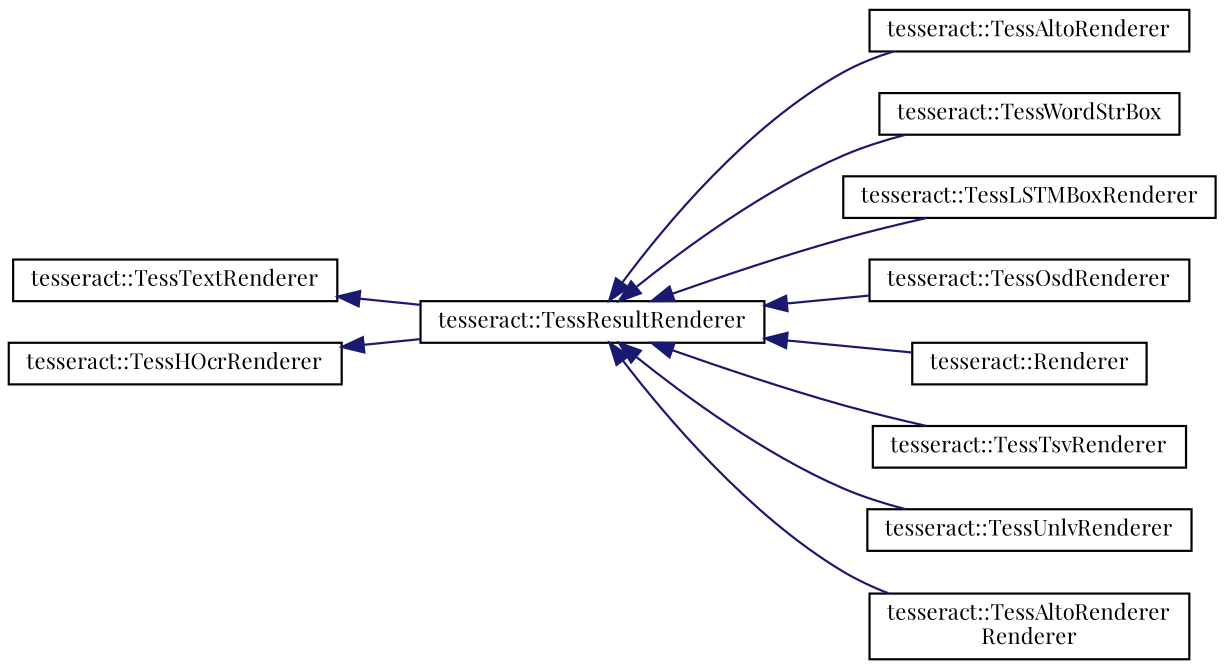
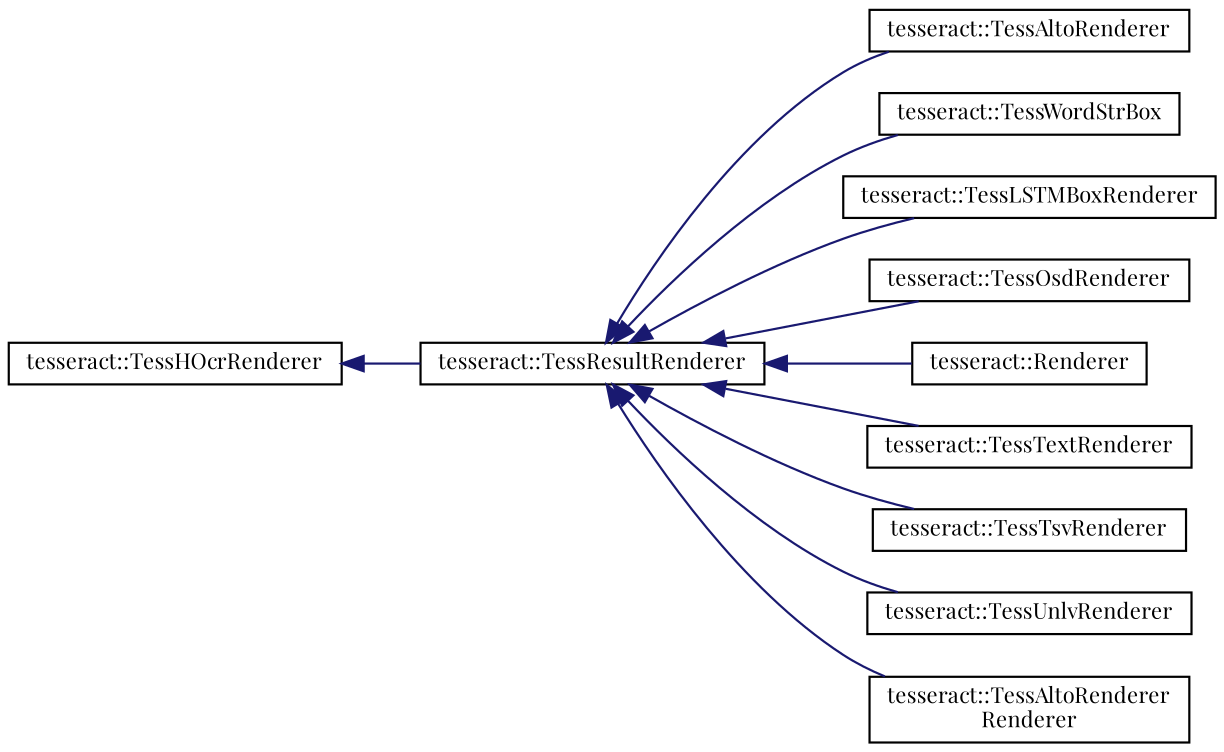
(390, 302) -> (822, 407)
